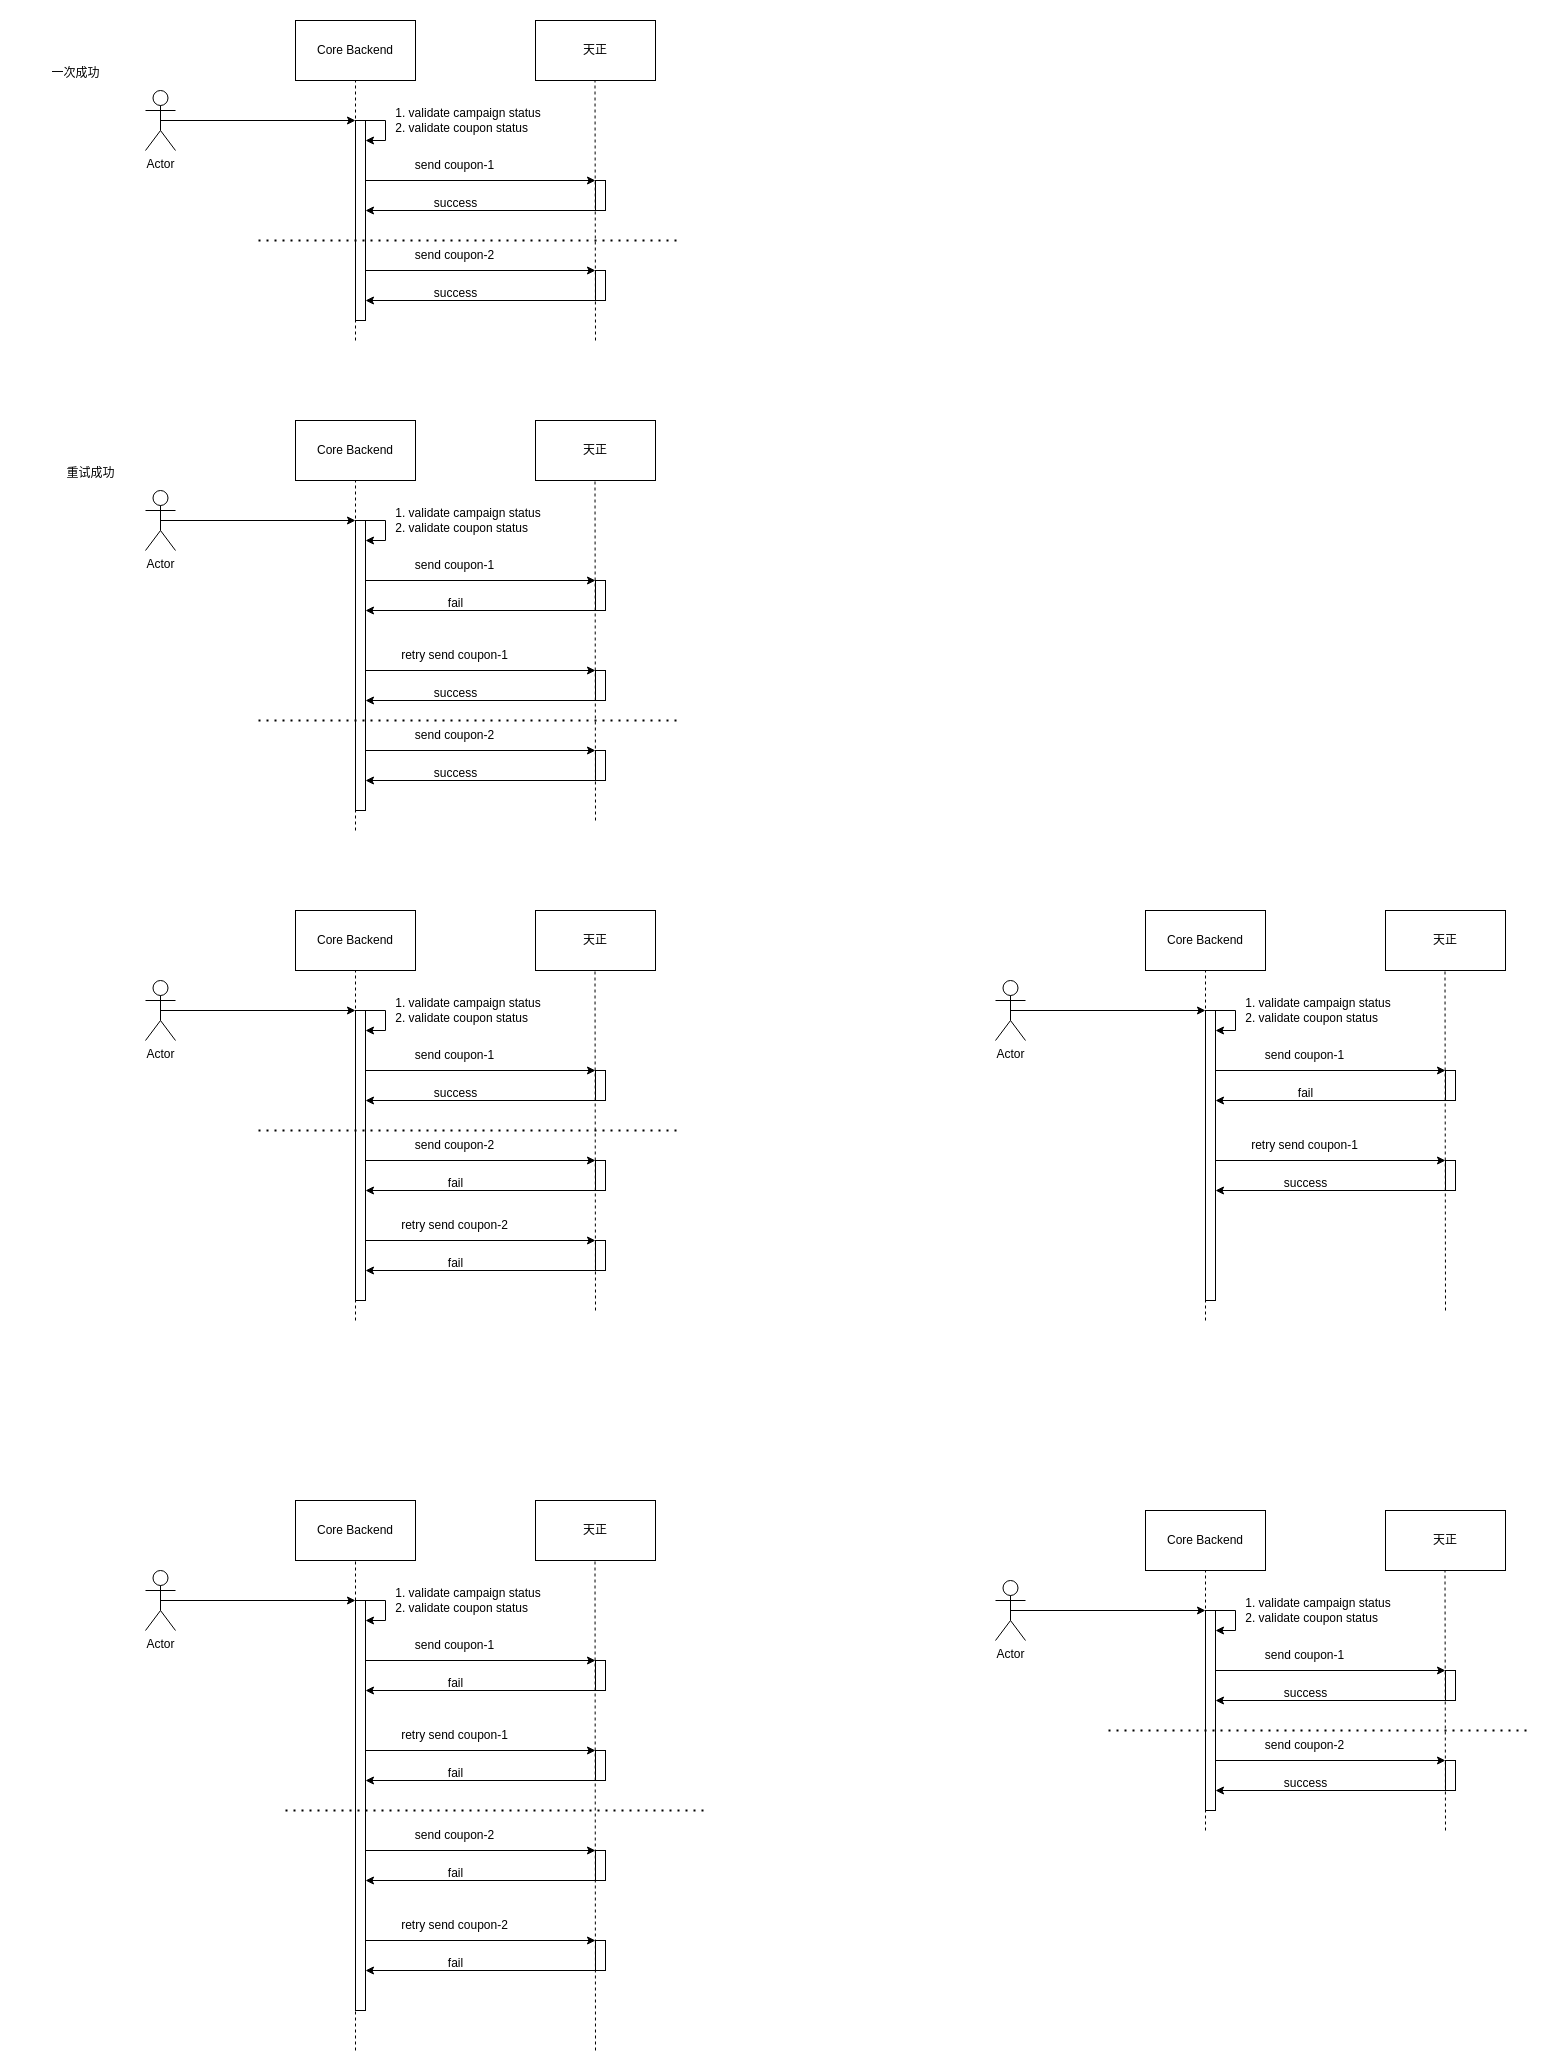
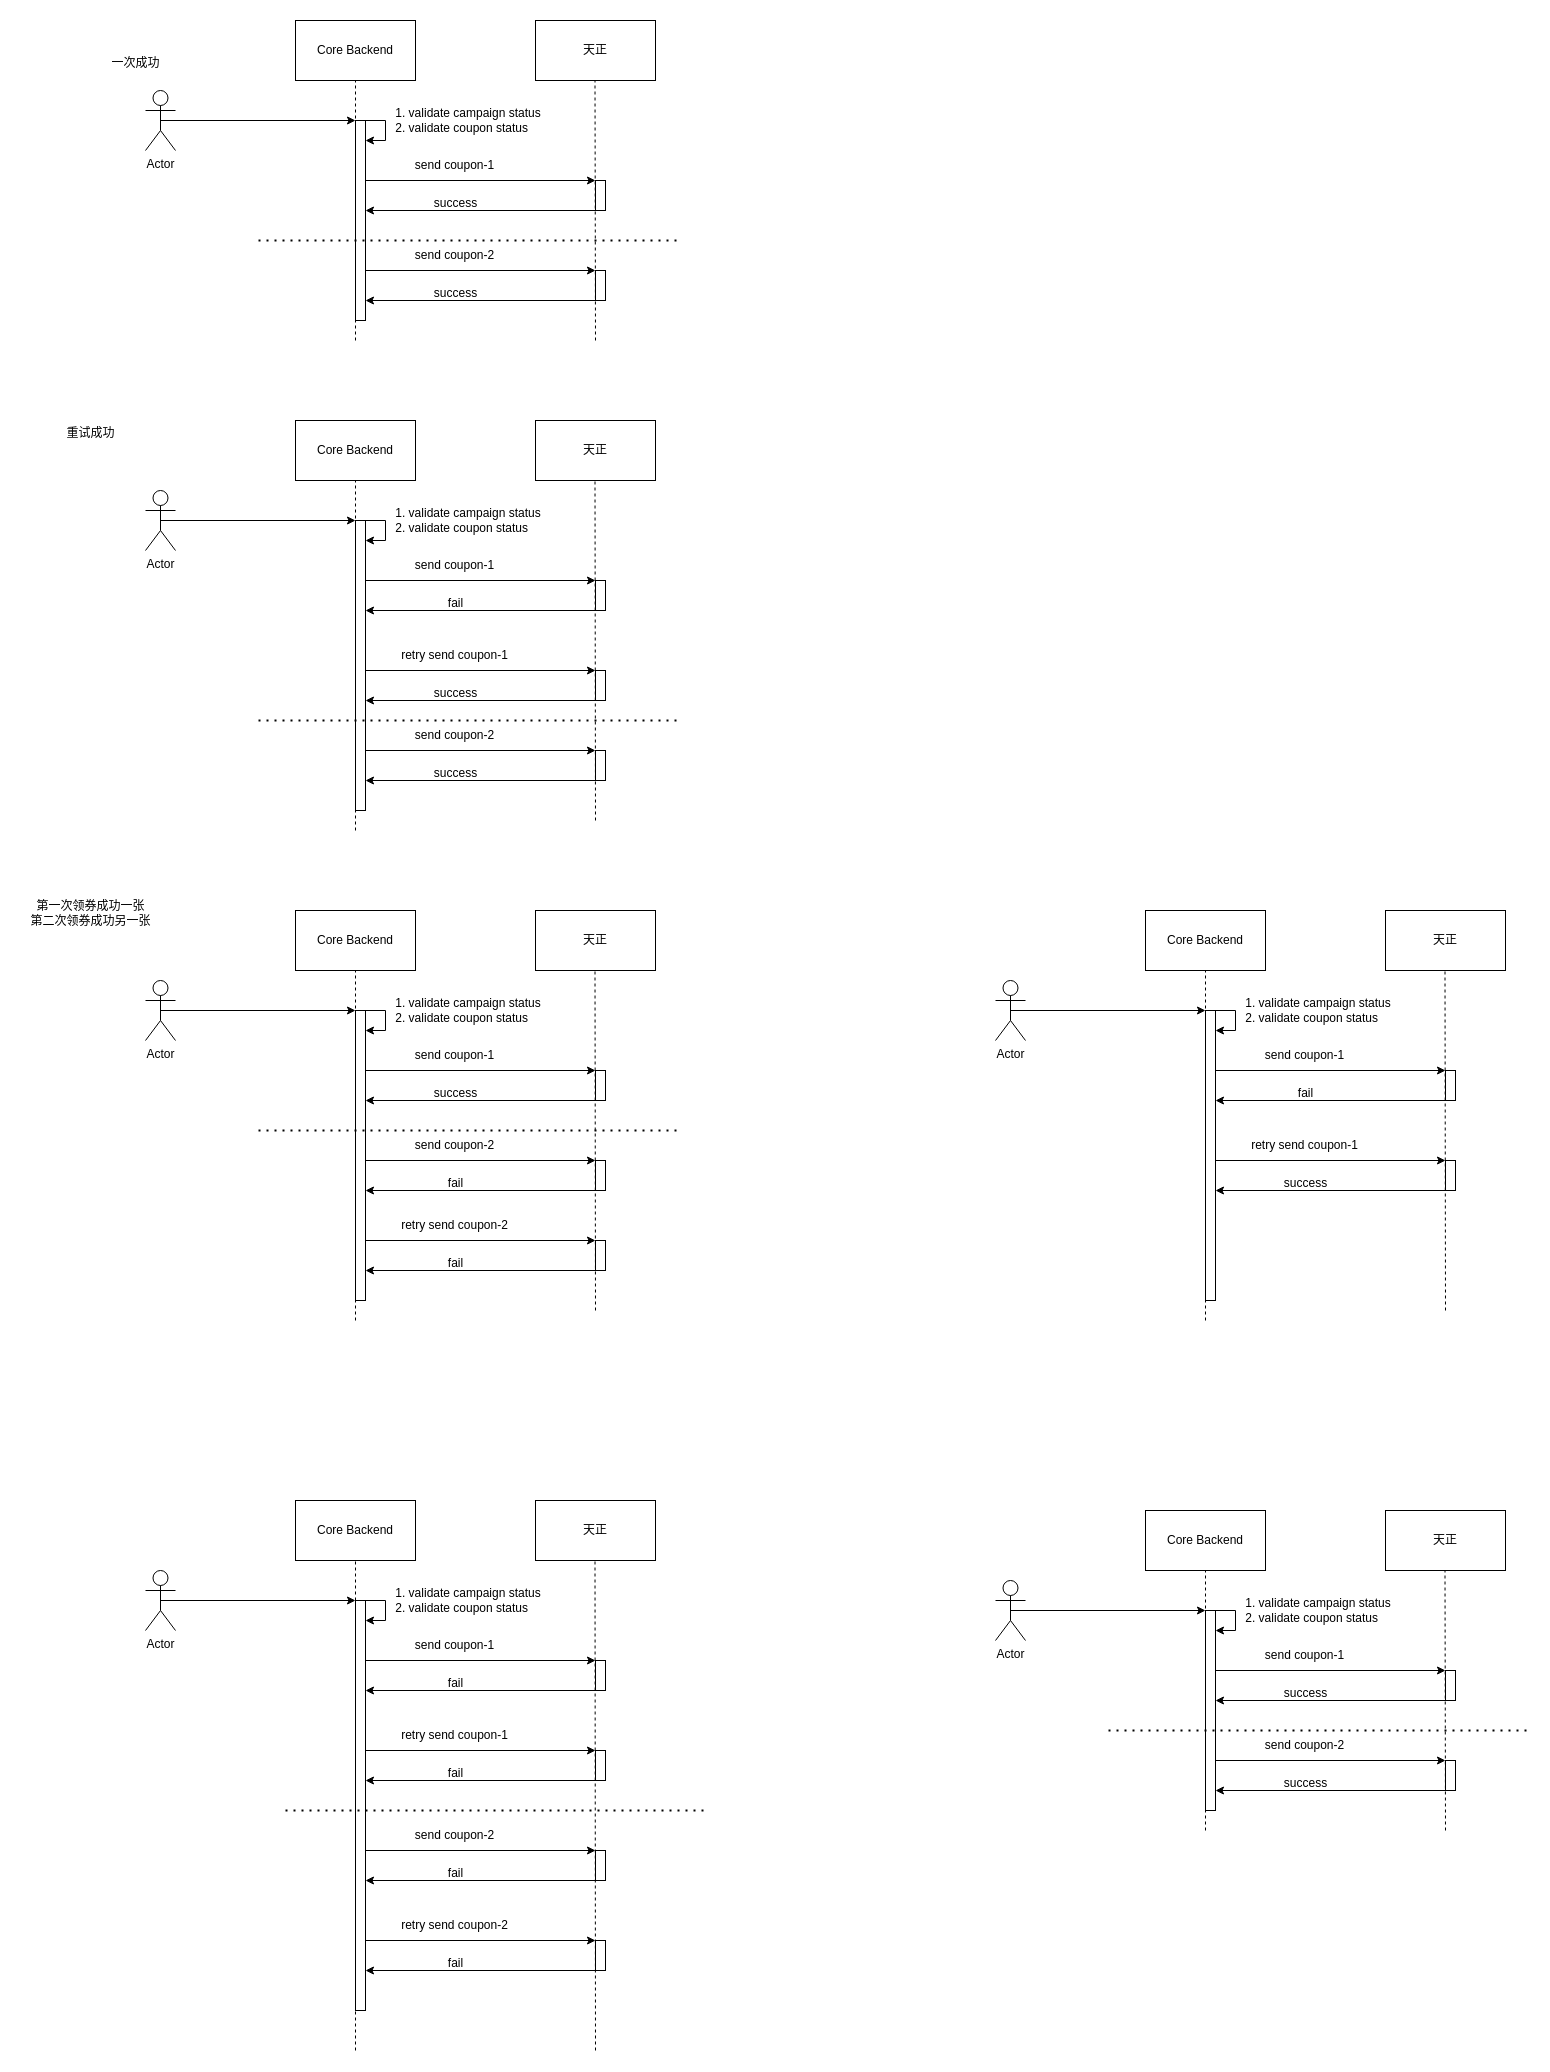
(76, 74) -> (136, 64)
(91, 474) -> (91, 434)
none -> (91, 914)
